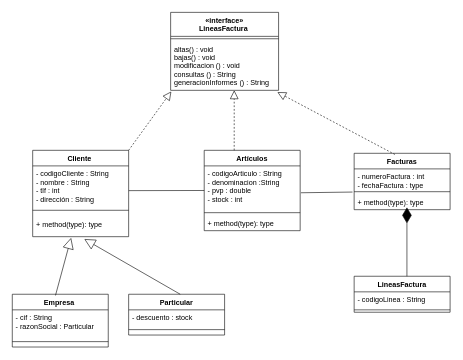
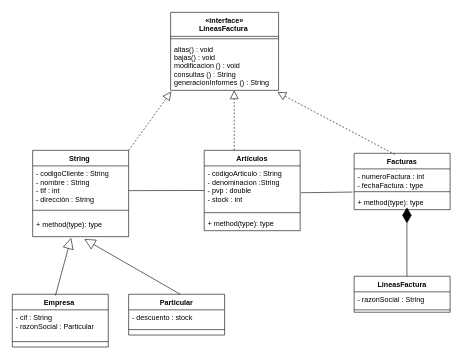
(80, 158) -> (80, 158)
(395, 300) -> (395, 300)
